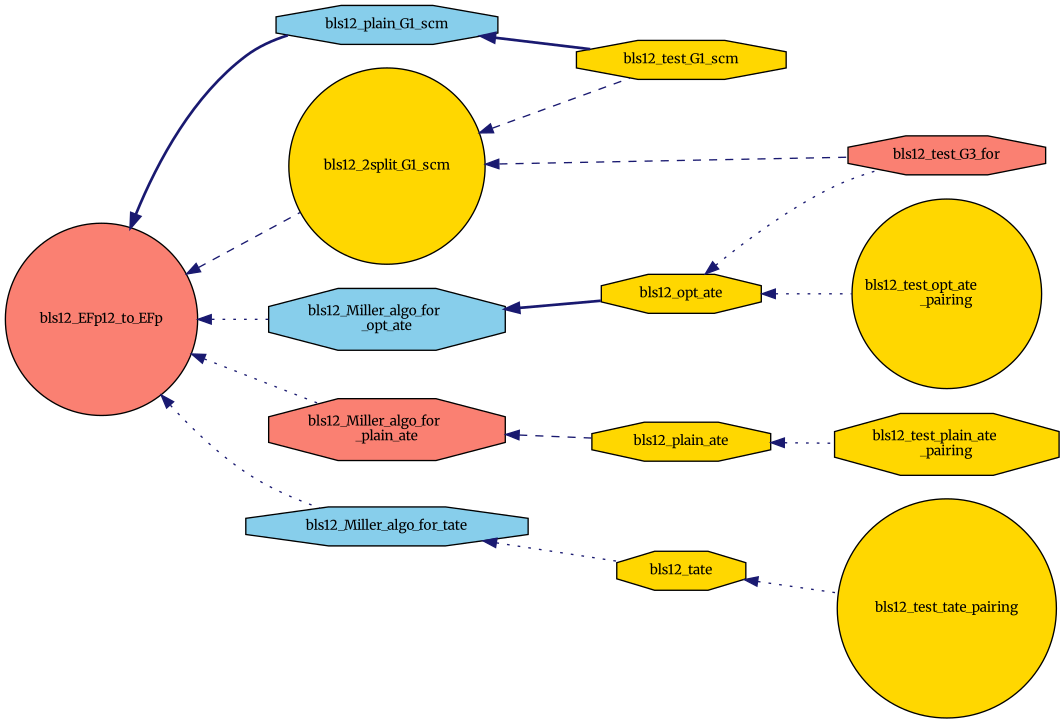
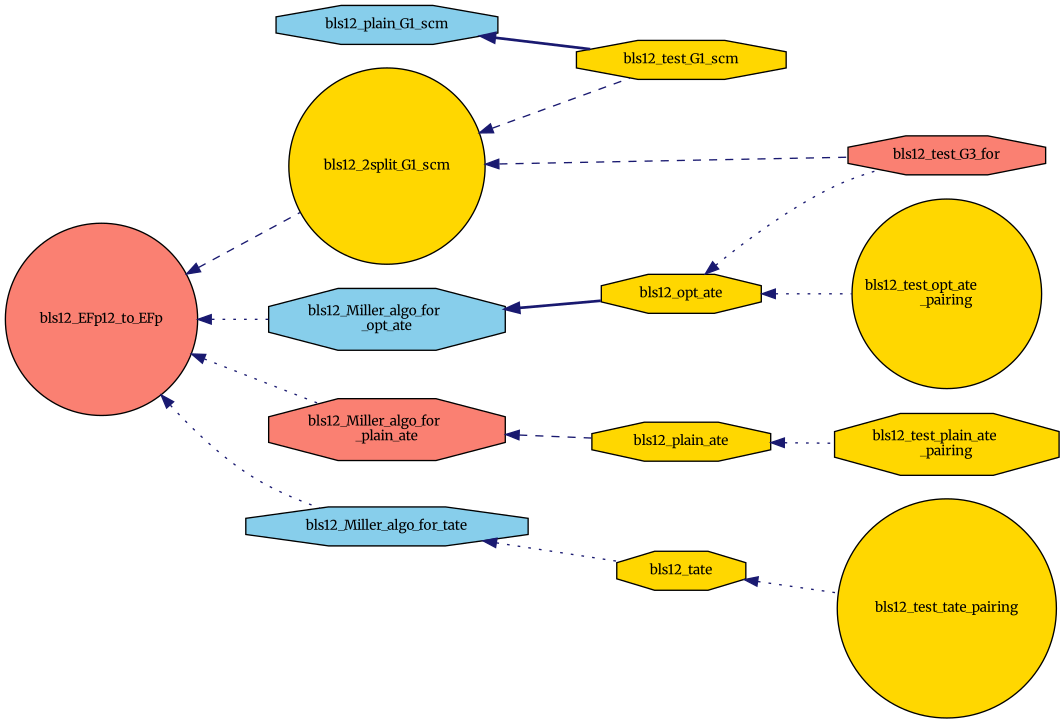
(194, 109) -> none
